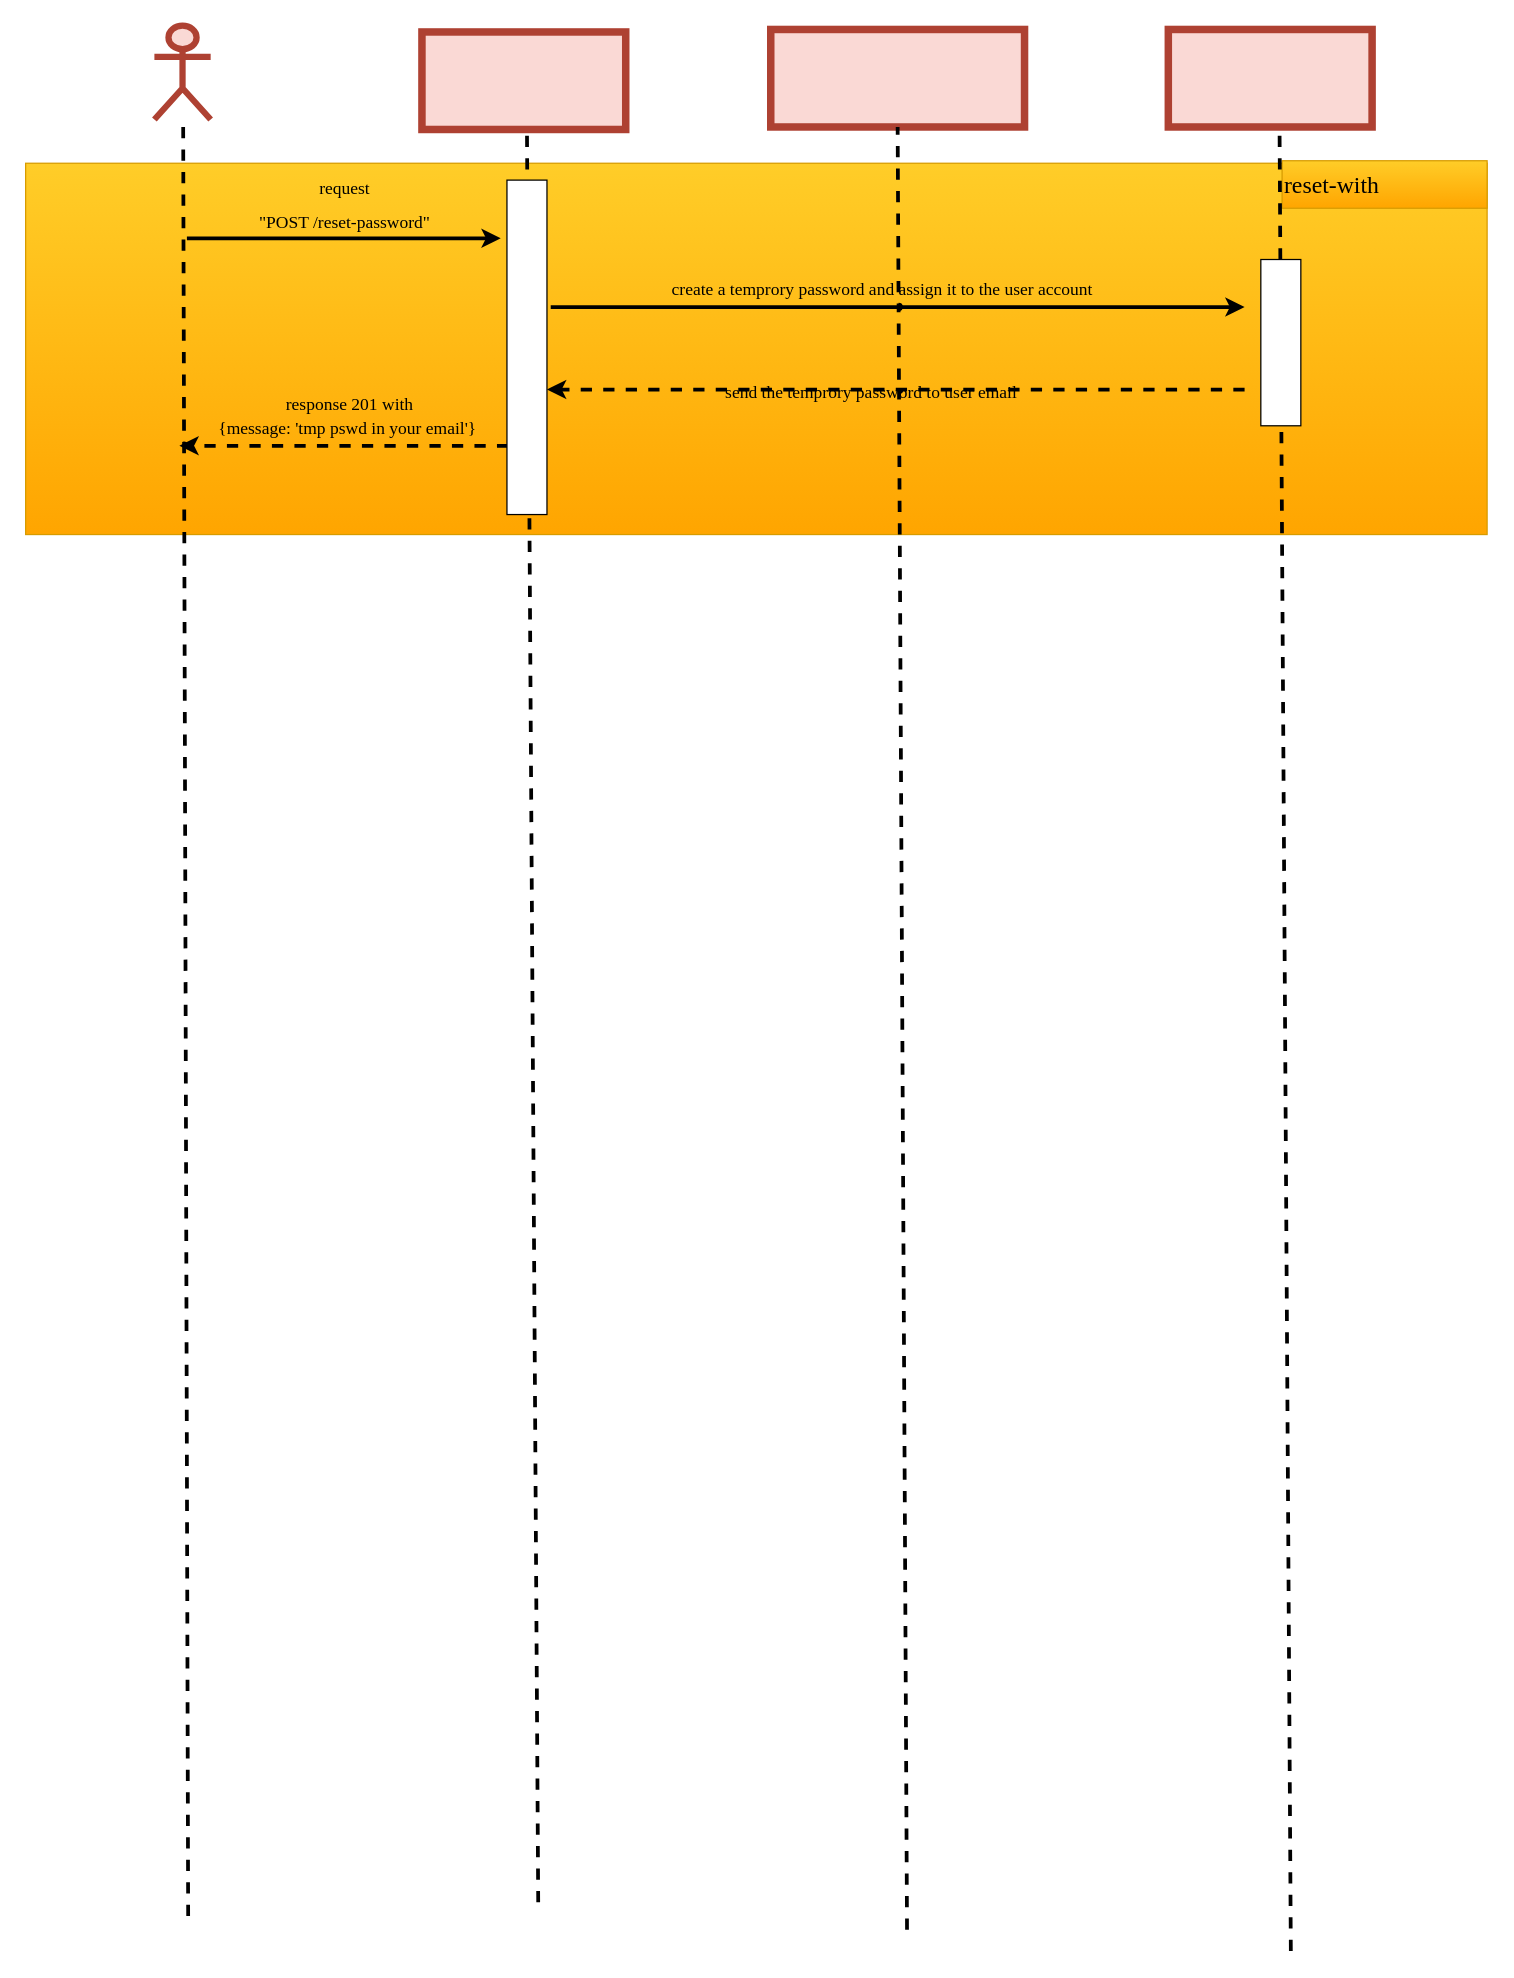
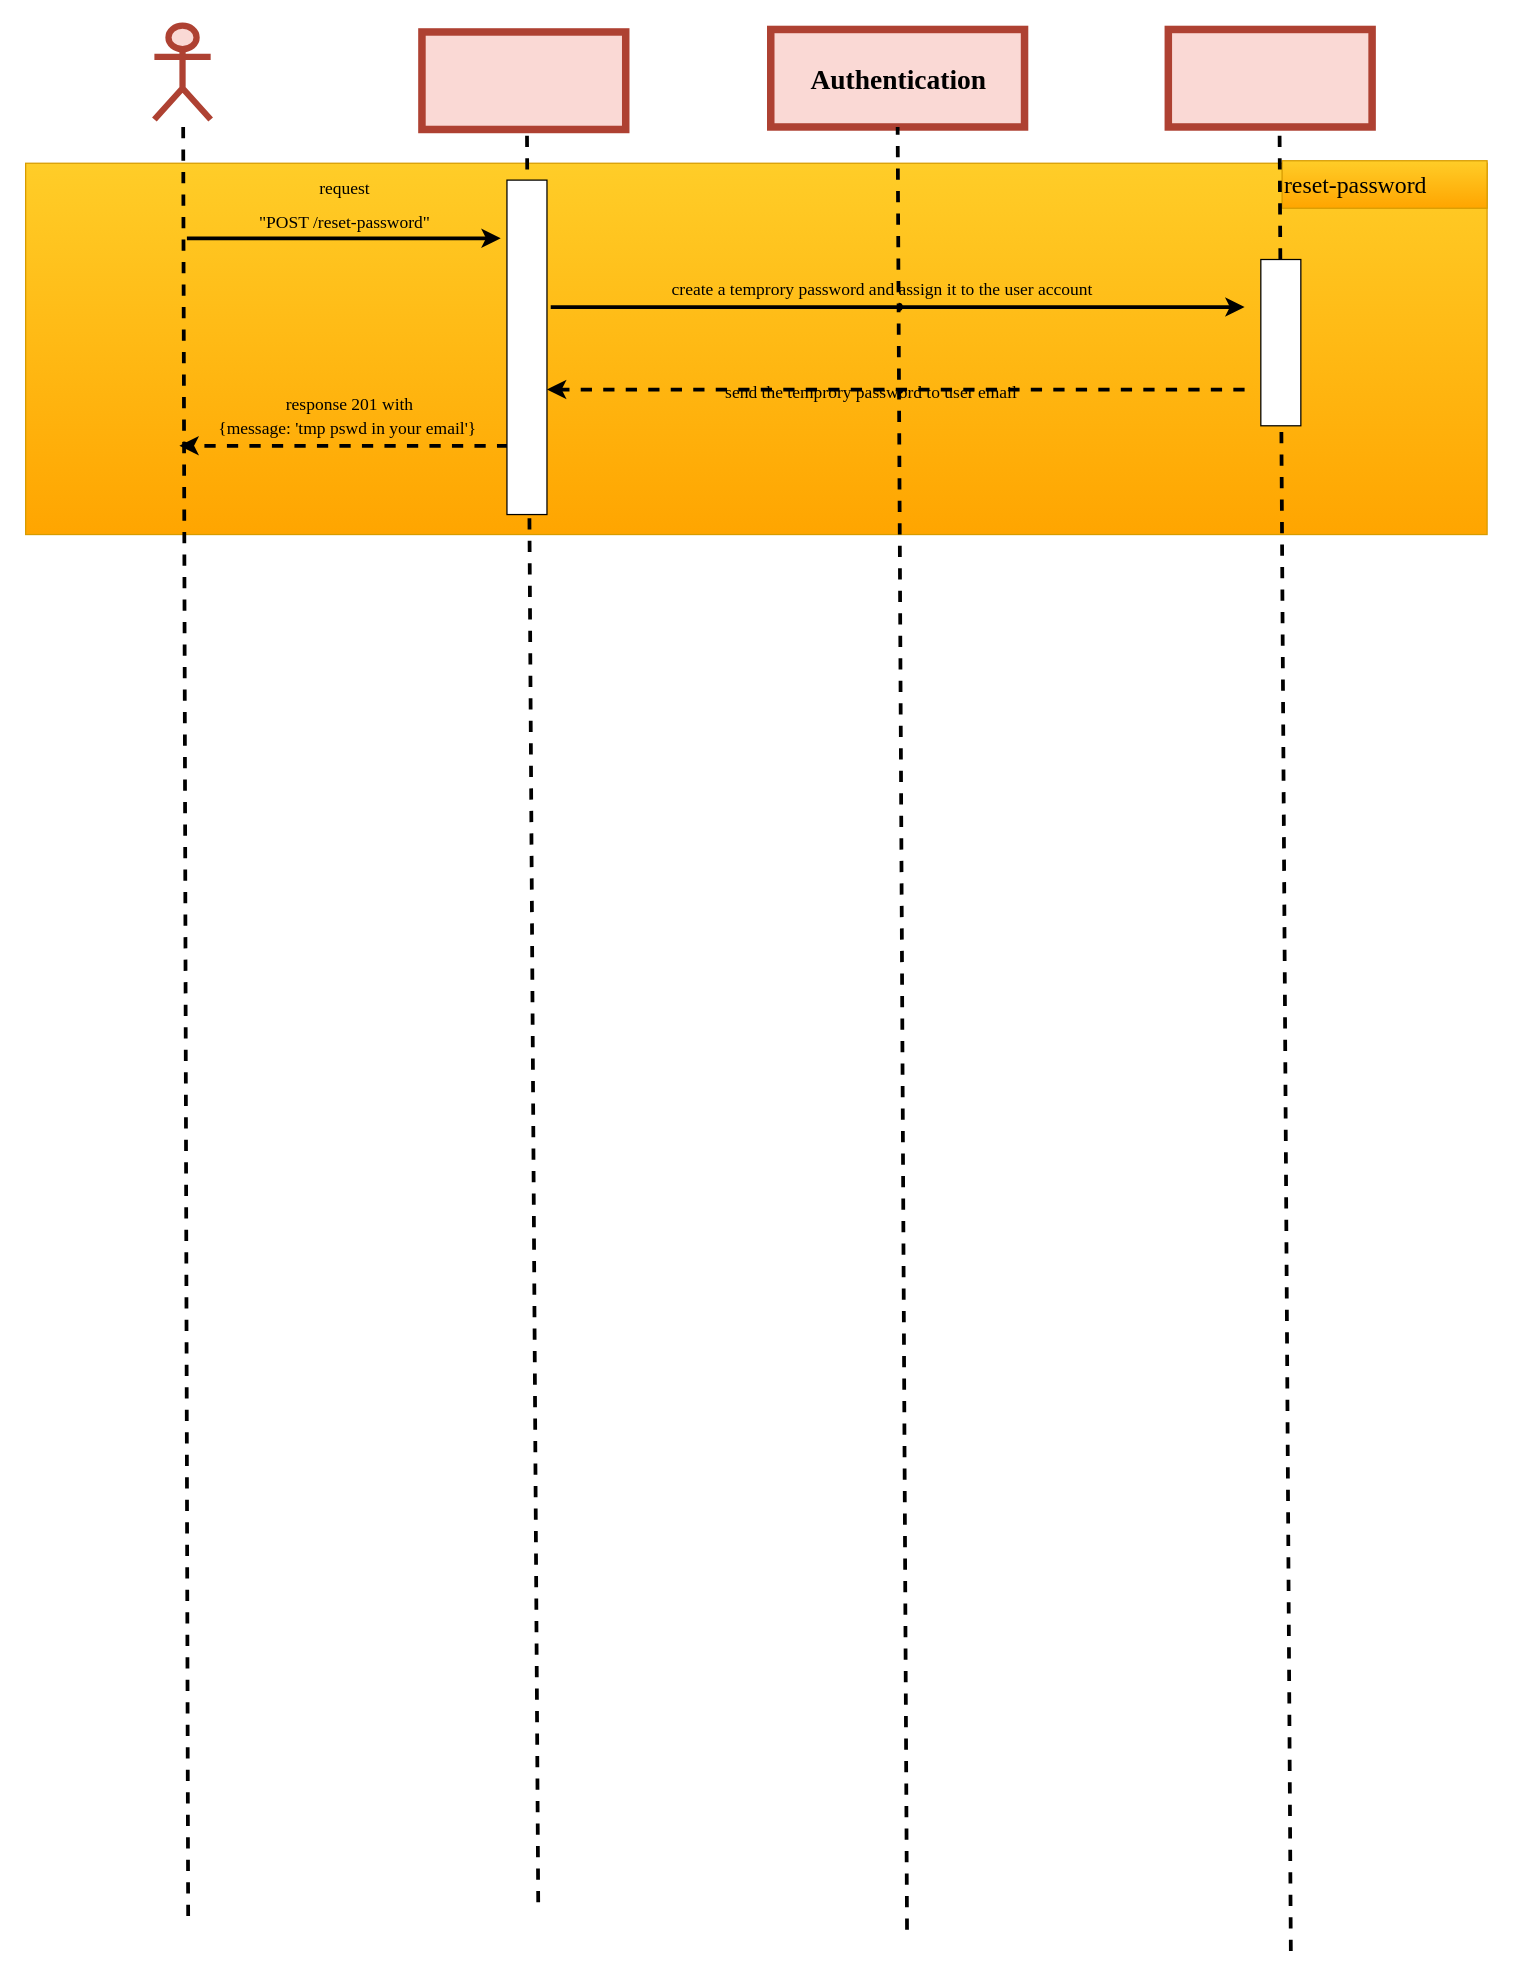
none -> (898, 78)
(1358, 184) -> (1392, 184)
